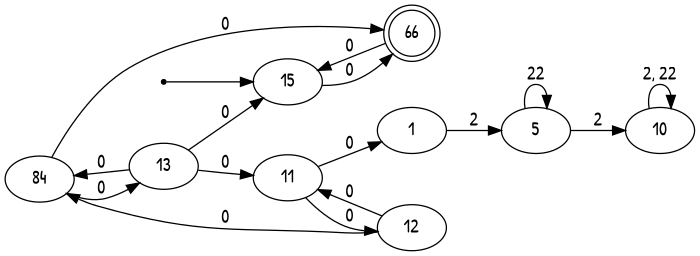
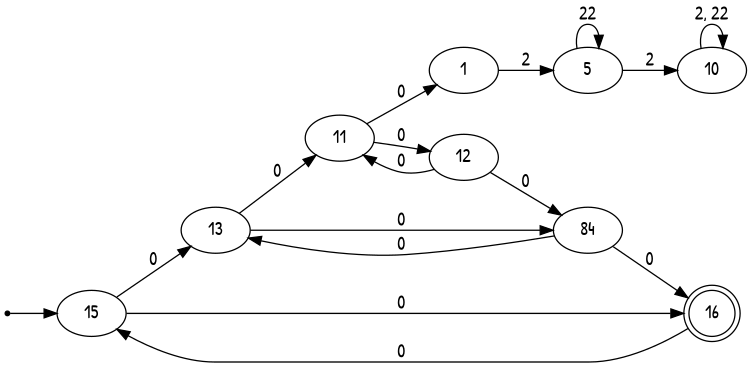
(412, 33) -> (712, 313)
(220, 128) -> (149, 275)
